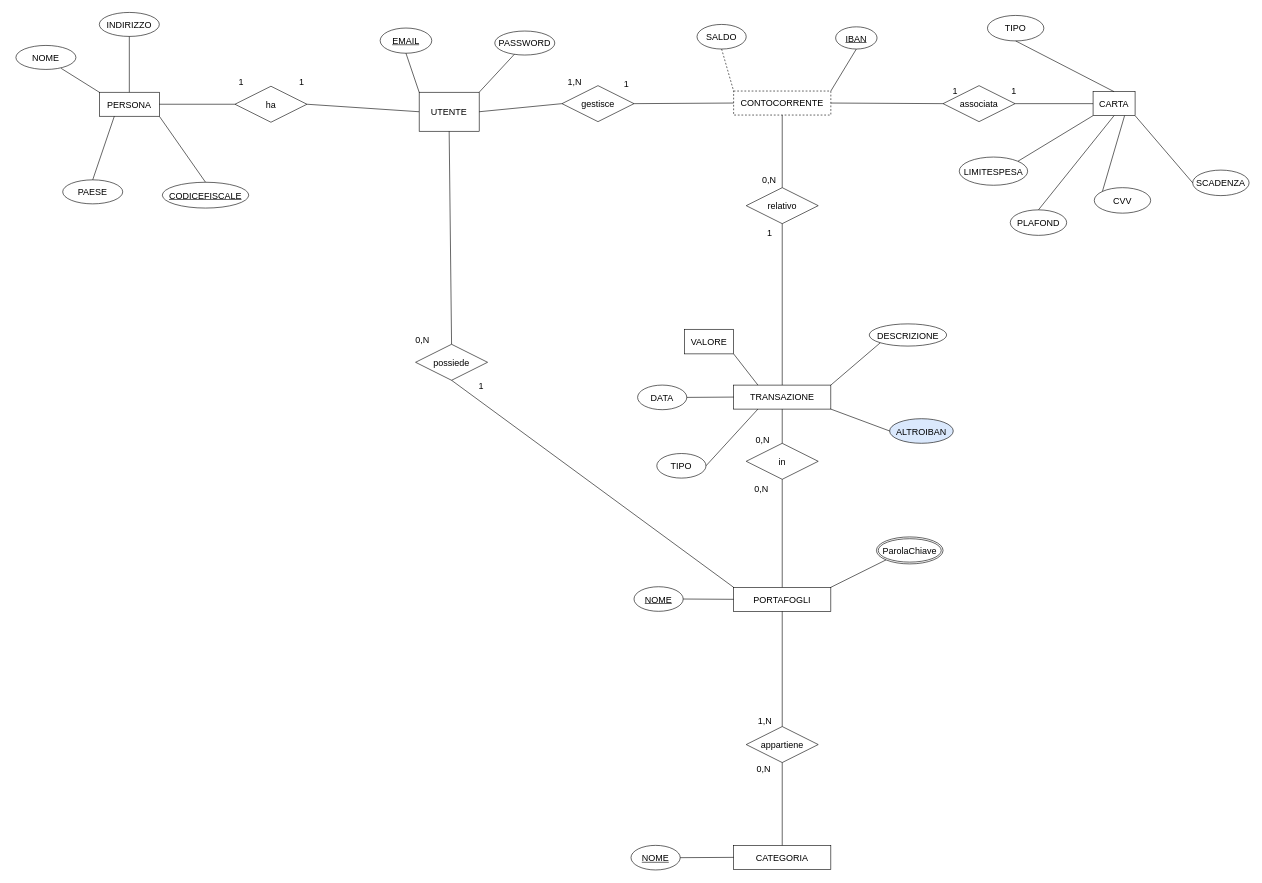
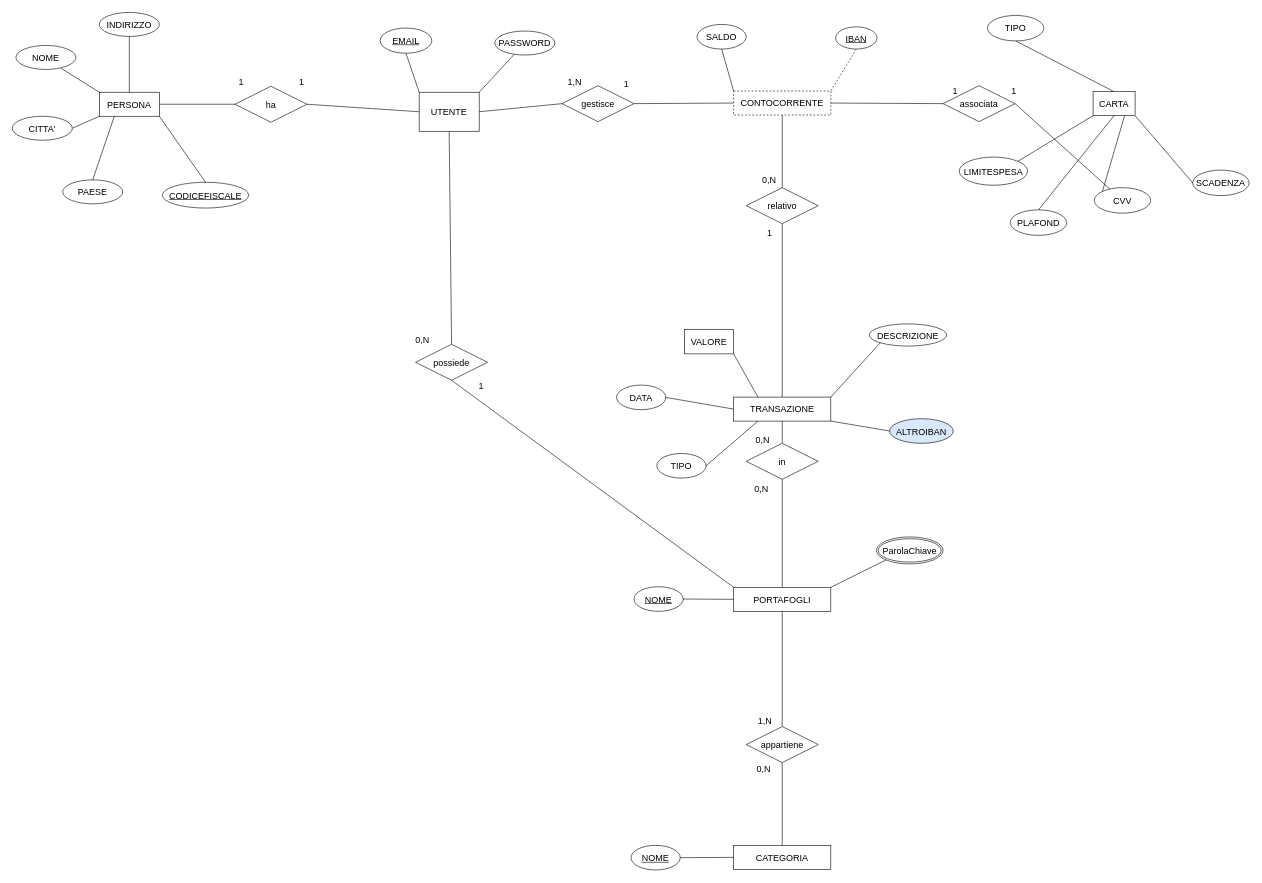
(727, 69) -> (727, 69)
(844, 69) -> (844, 69)
(1054, 104) -> (1062, 146)
none -> (85, 122)
none -> (42, 128)
(662, 397) -> (641, 397)
(782, 397) -> (782, 409)
